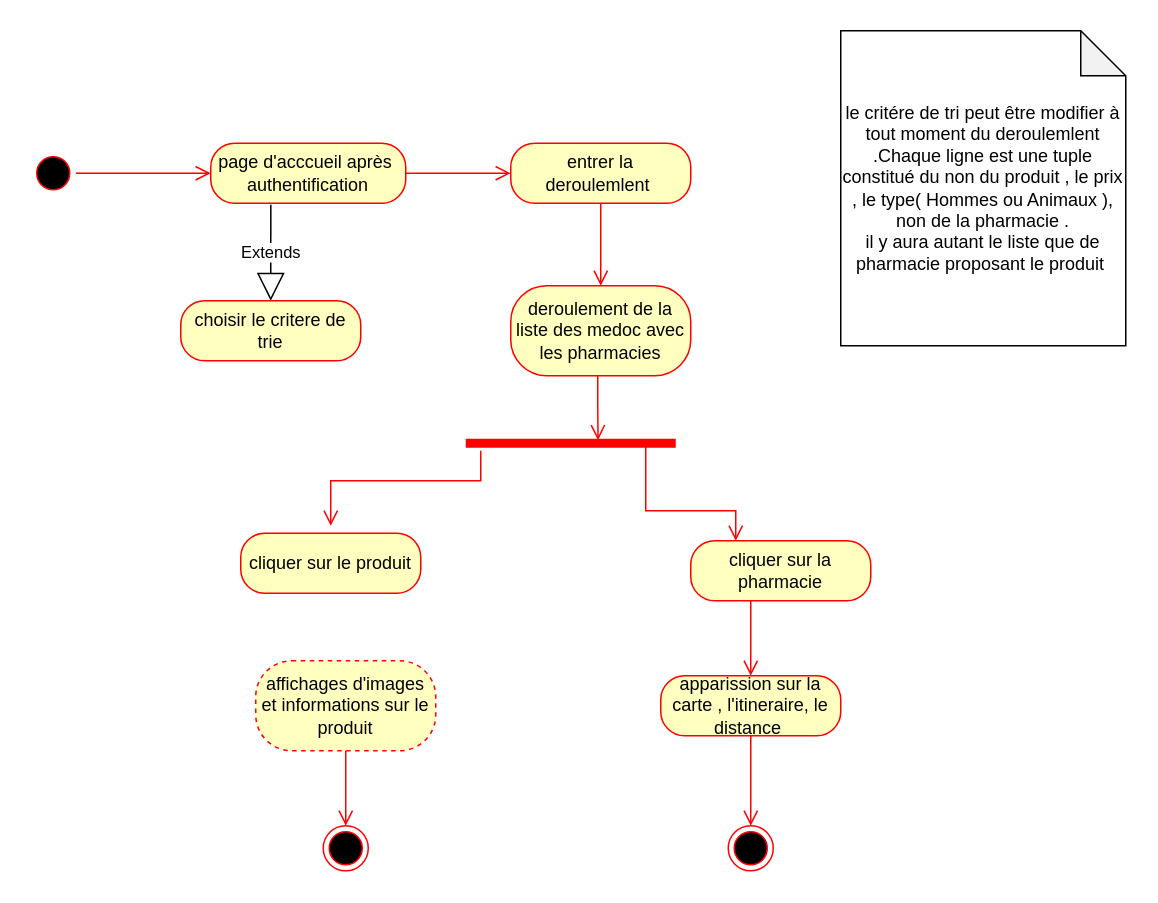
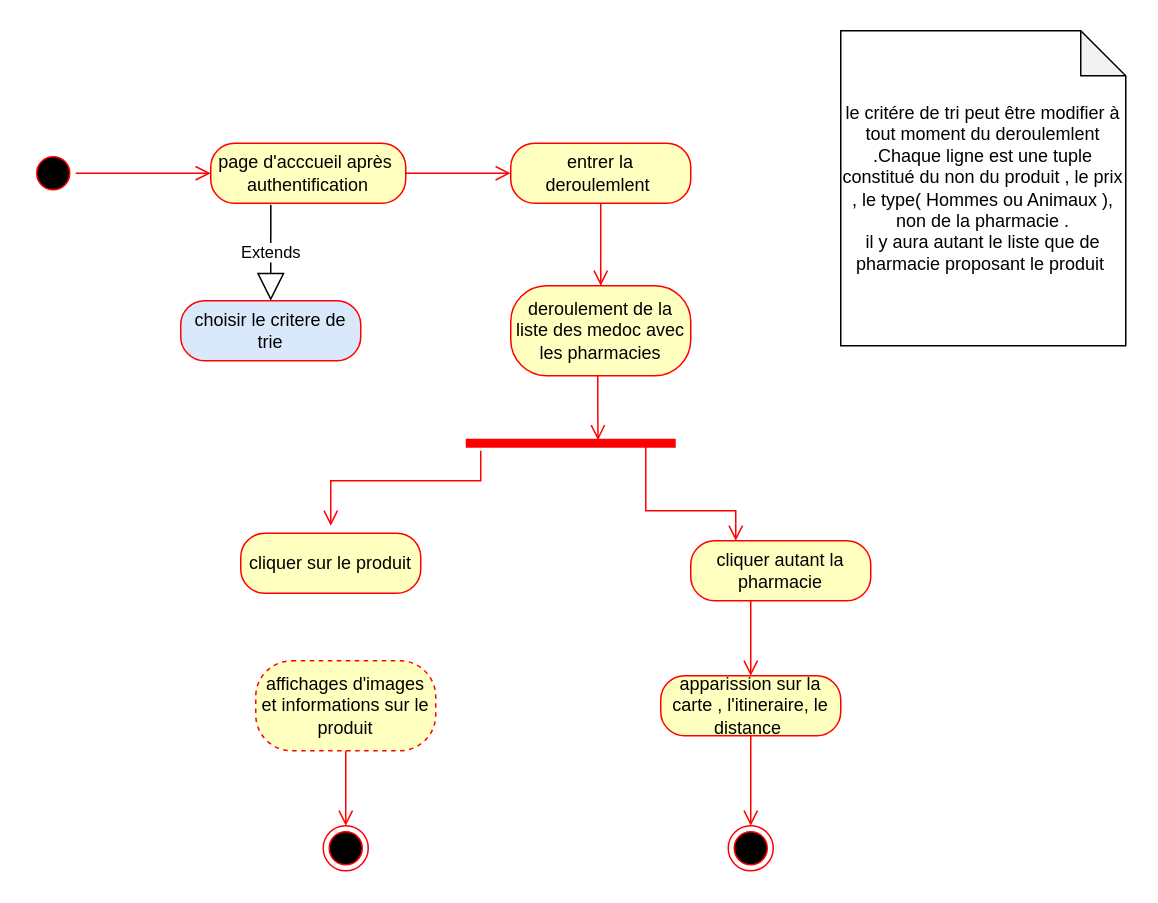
(271, 331) -> (271, 331)
(781, 571) -> (781, 571)
